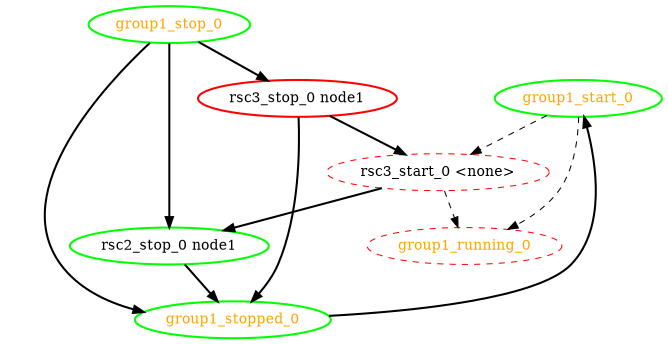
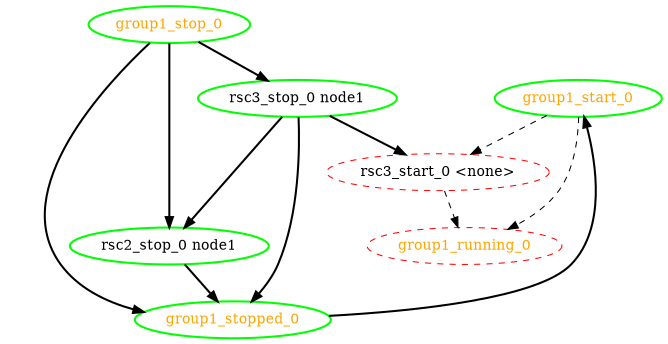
(297, 98) -> (297, 98)
(308, 208) -> (237, 168)
